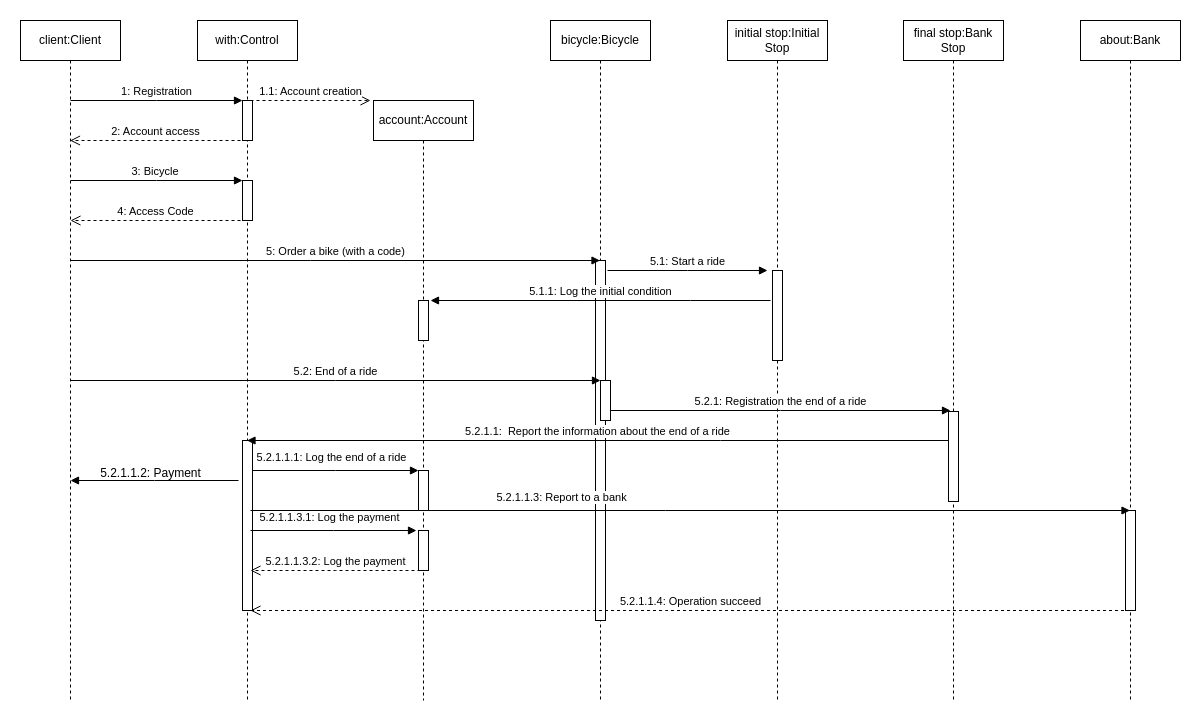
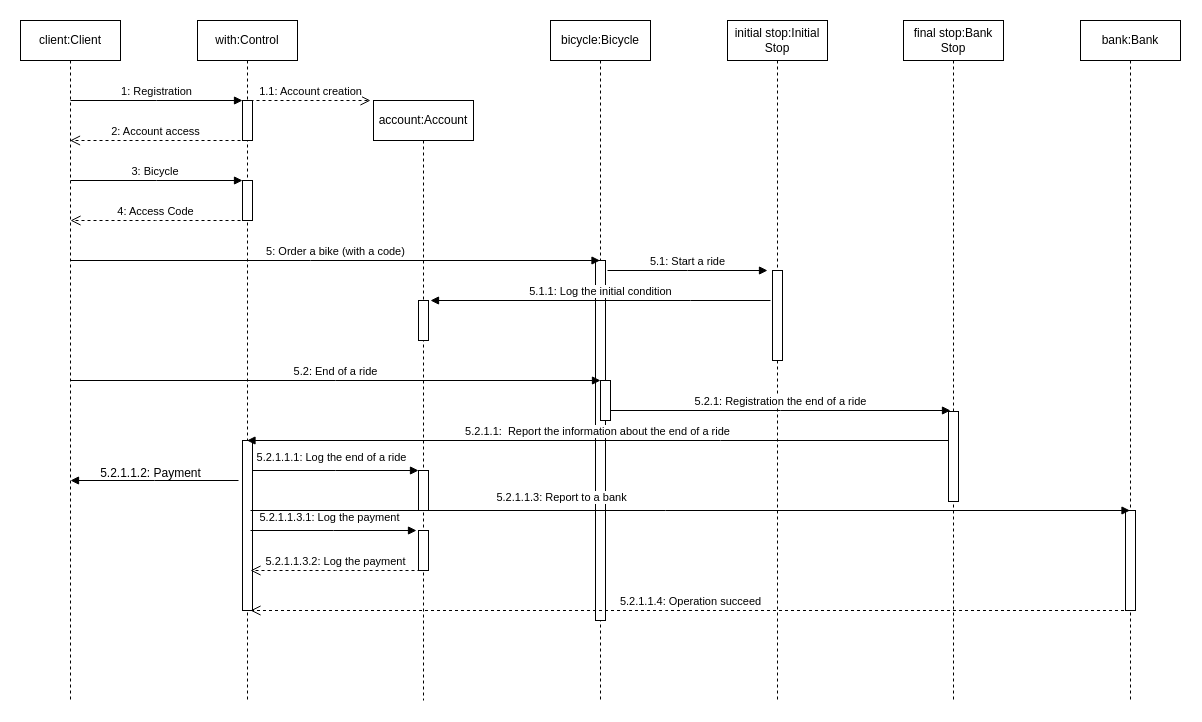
(1131, 41) -> (1131, 41)
